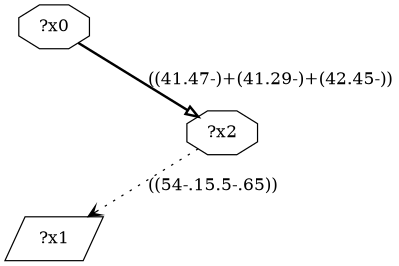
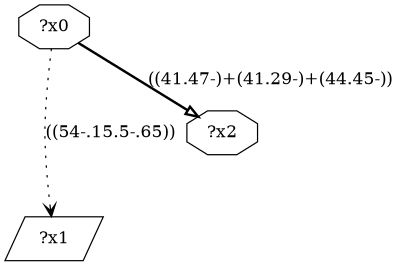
(271, 80) -> (271, 80)
(148, 180) -> (45, 127)
